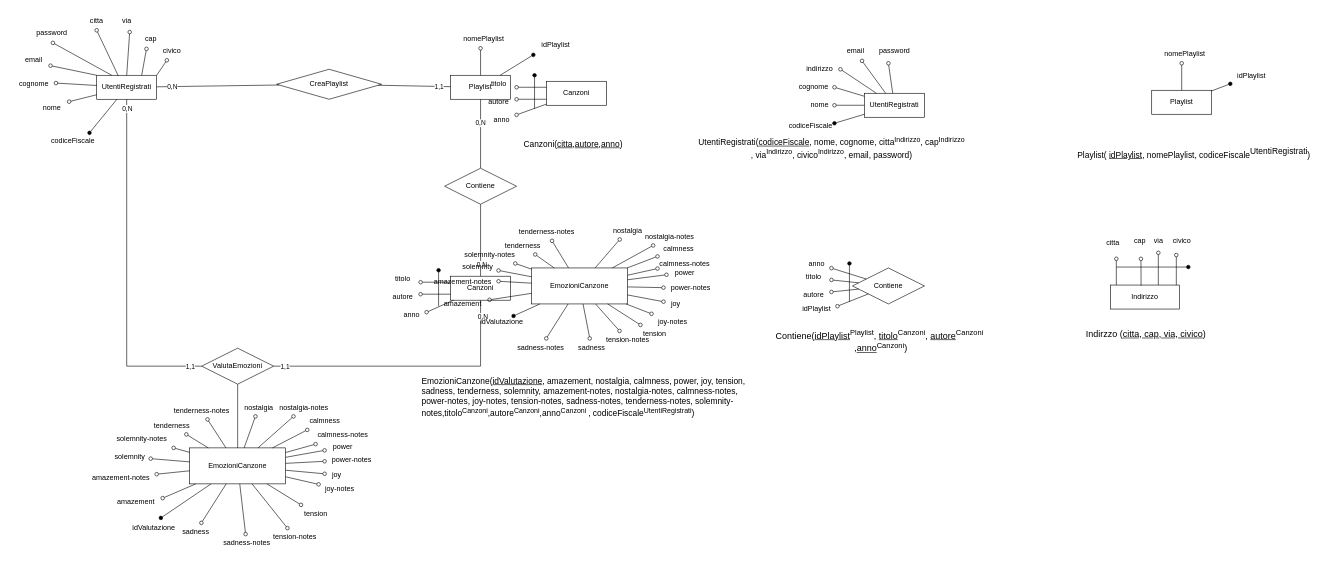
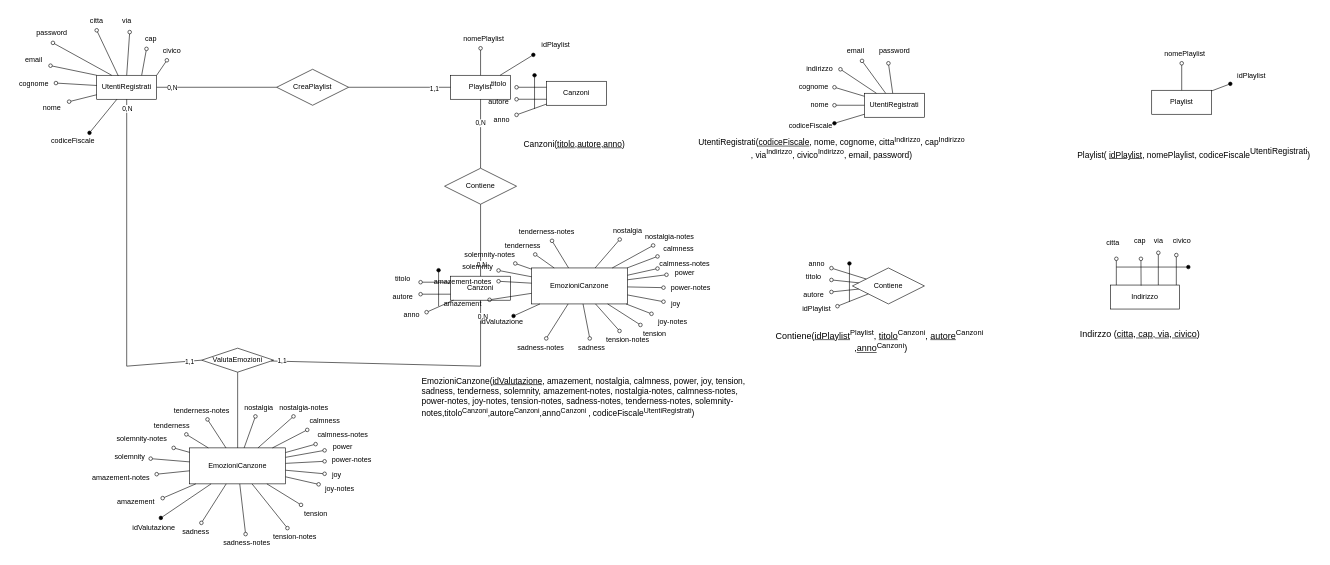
(329, 84) -> (312, 87)
(577, 150) -> (577, 150)
(1146, 334) -> (1140, 334)
(237, 366) -> (237, 360)
